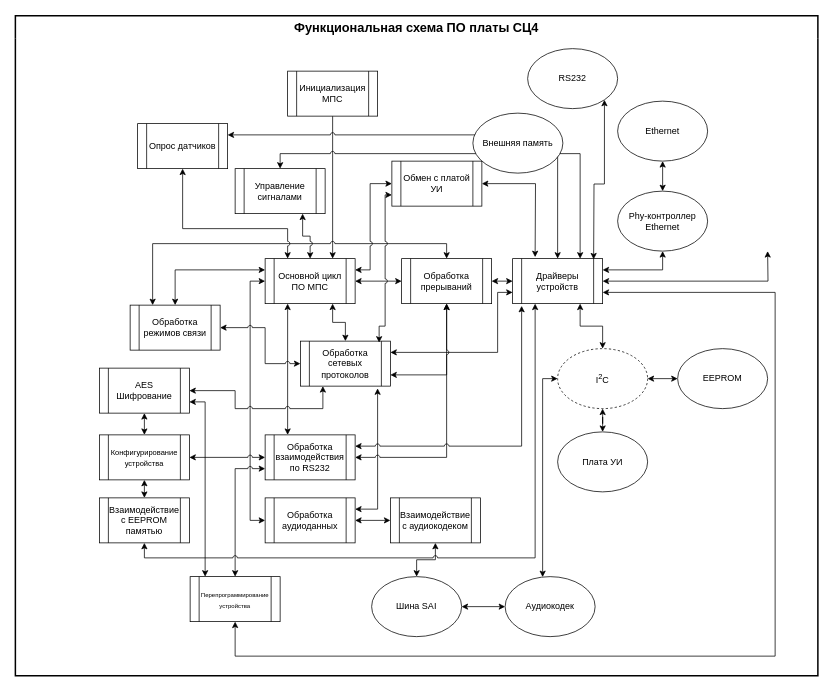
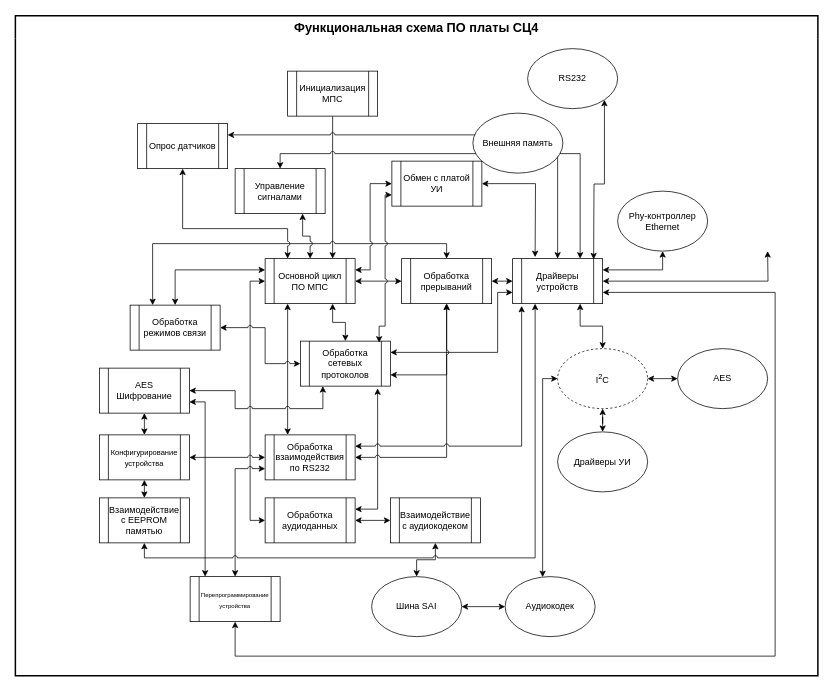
(663, 131) -> none
(663, 176) -> none
(723, 378) -> (723, 378)
(603, 462) -> (603, 462)
